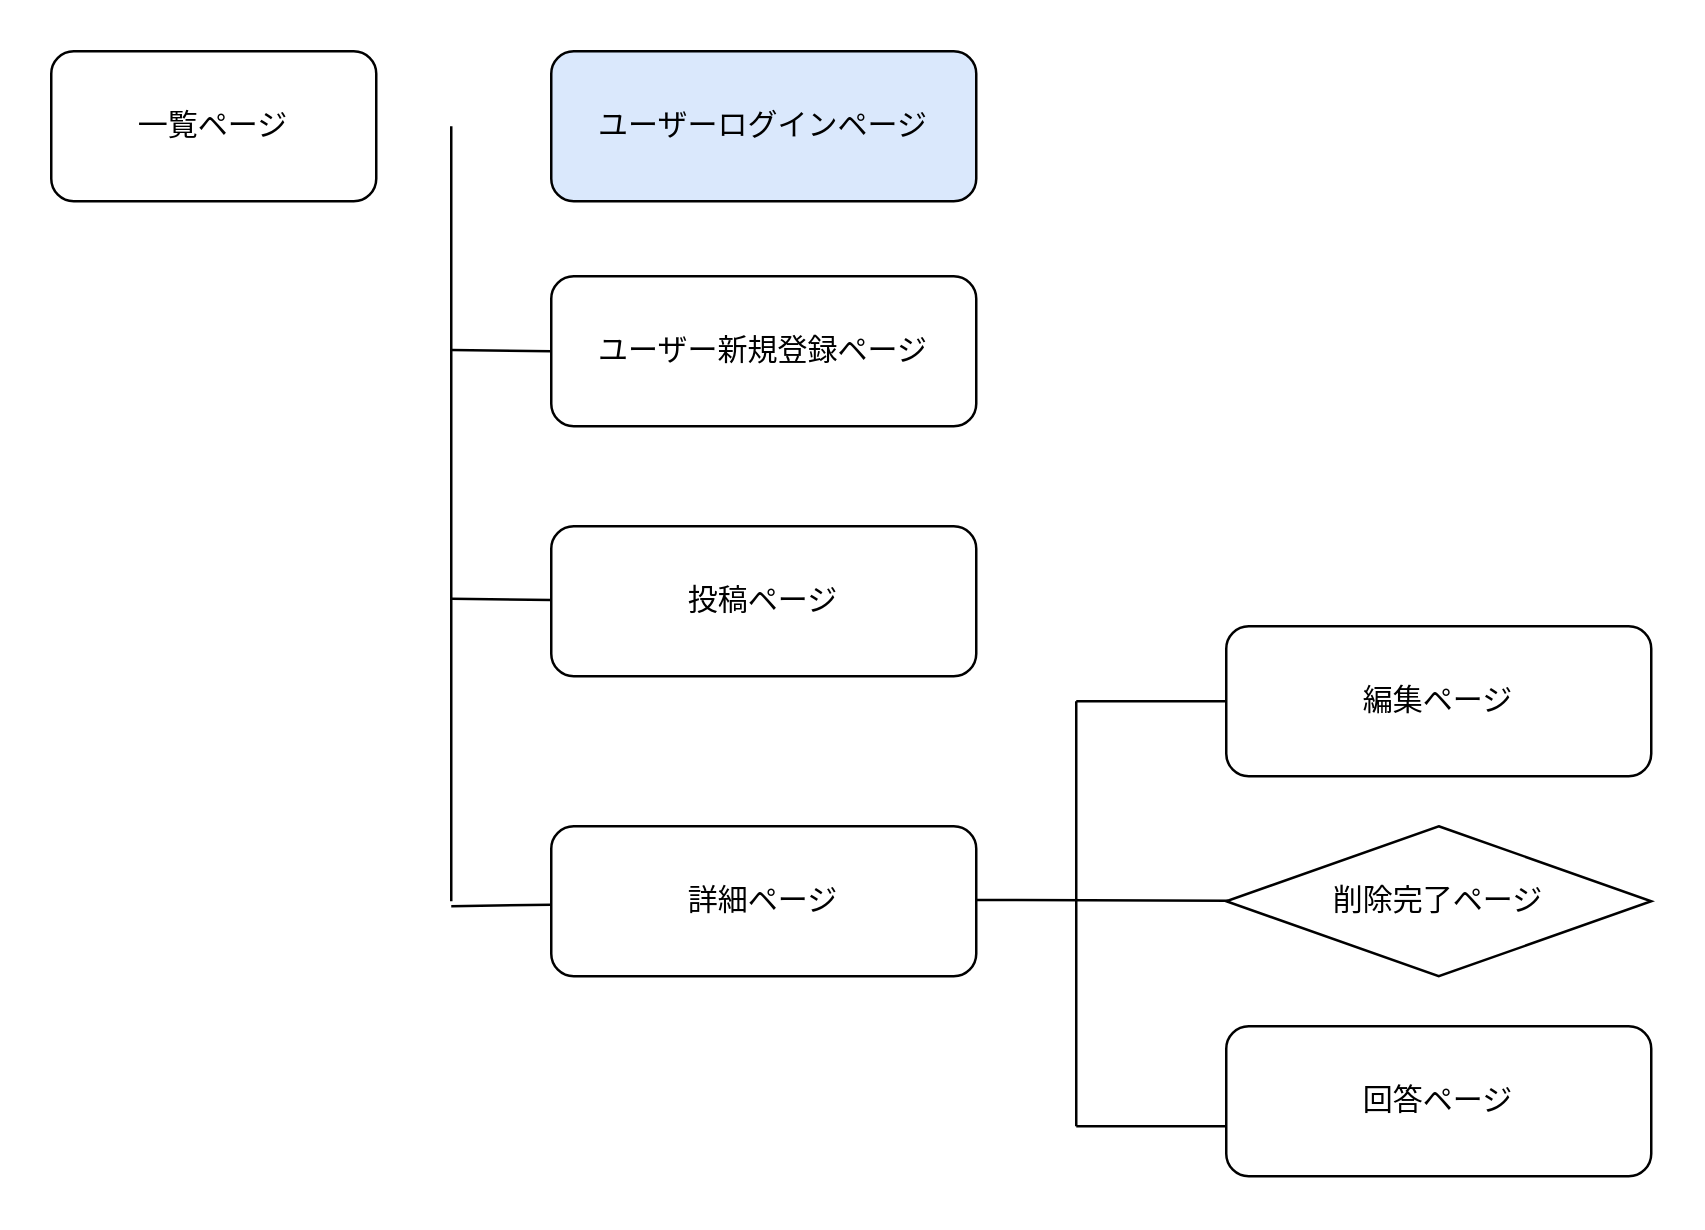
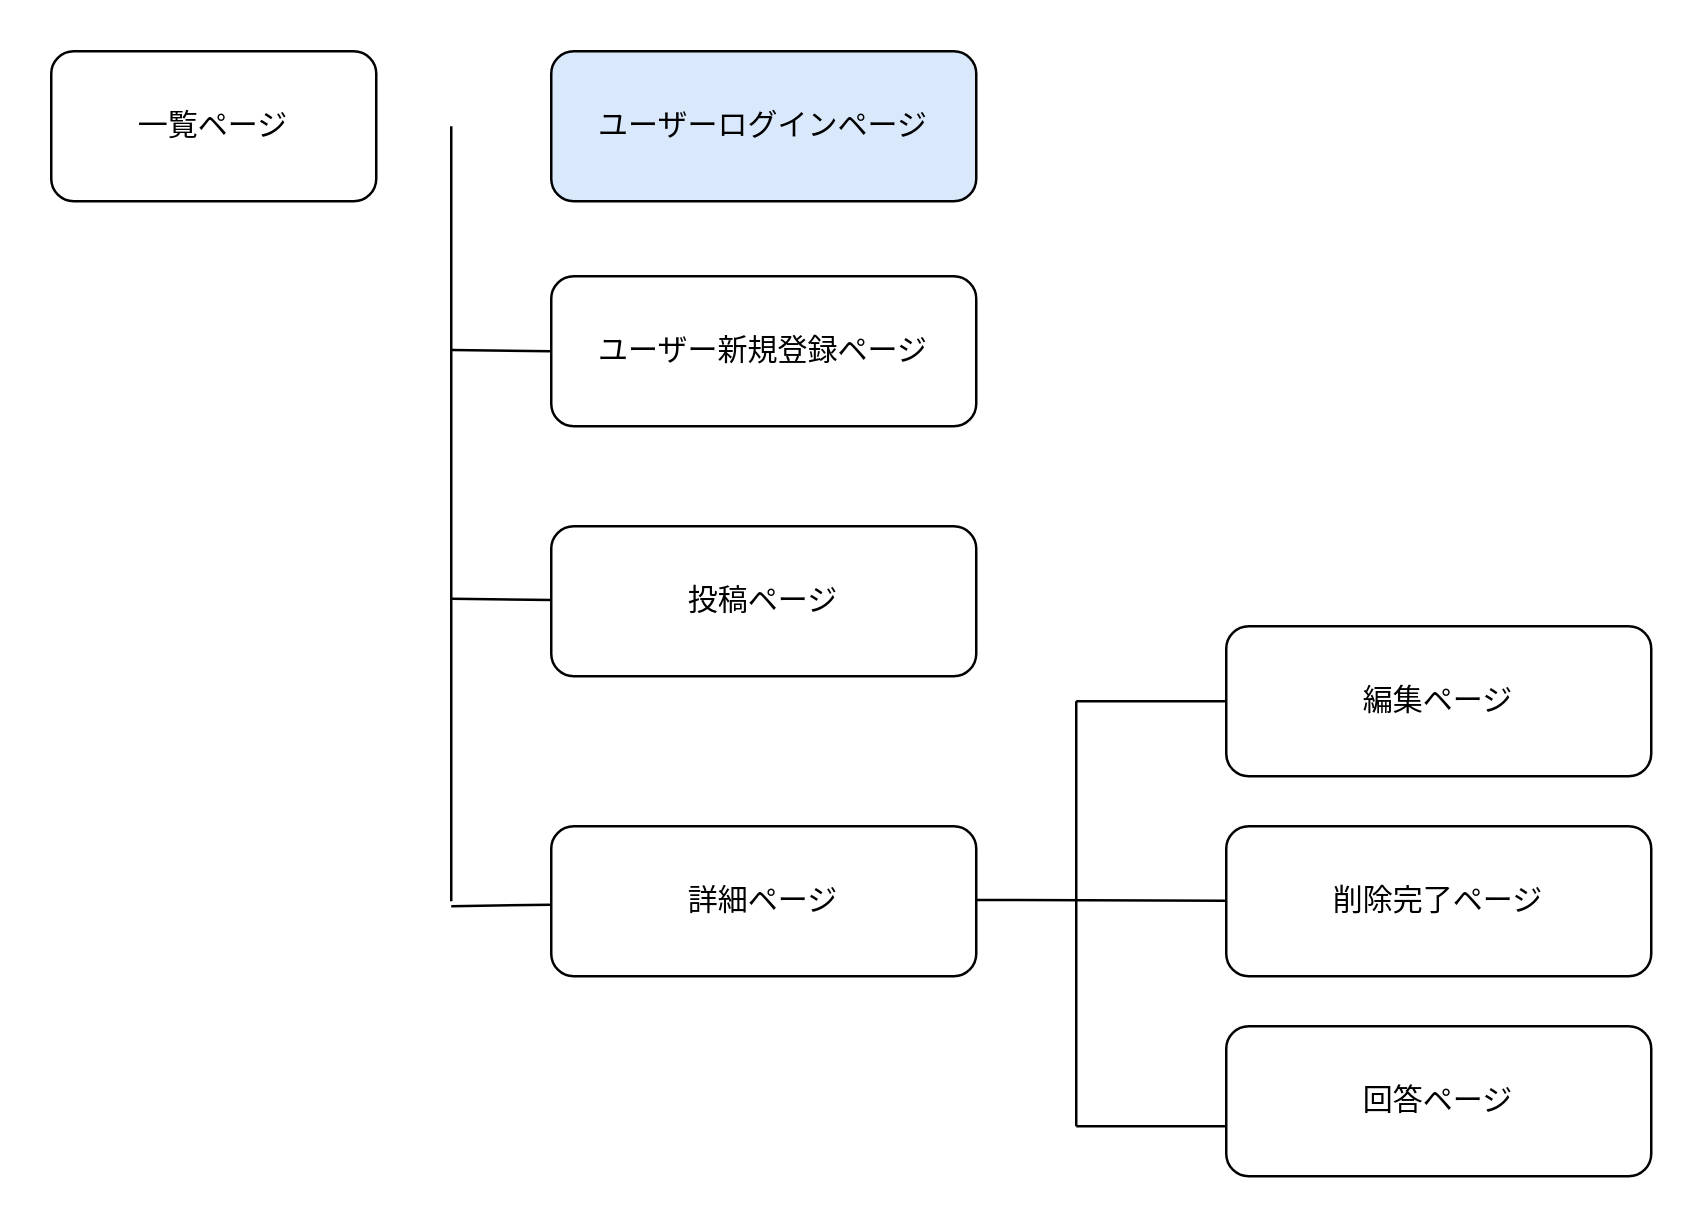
(1439, 901) -> (1439, 901)
